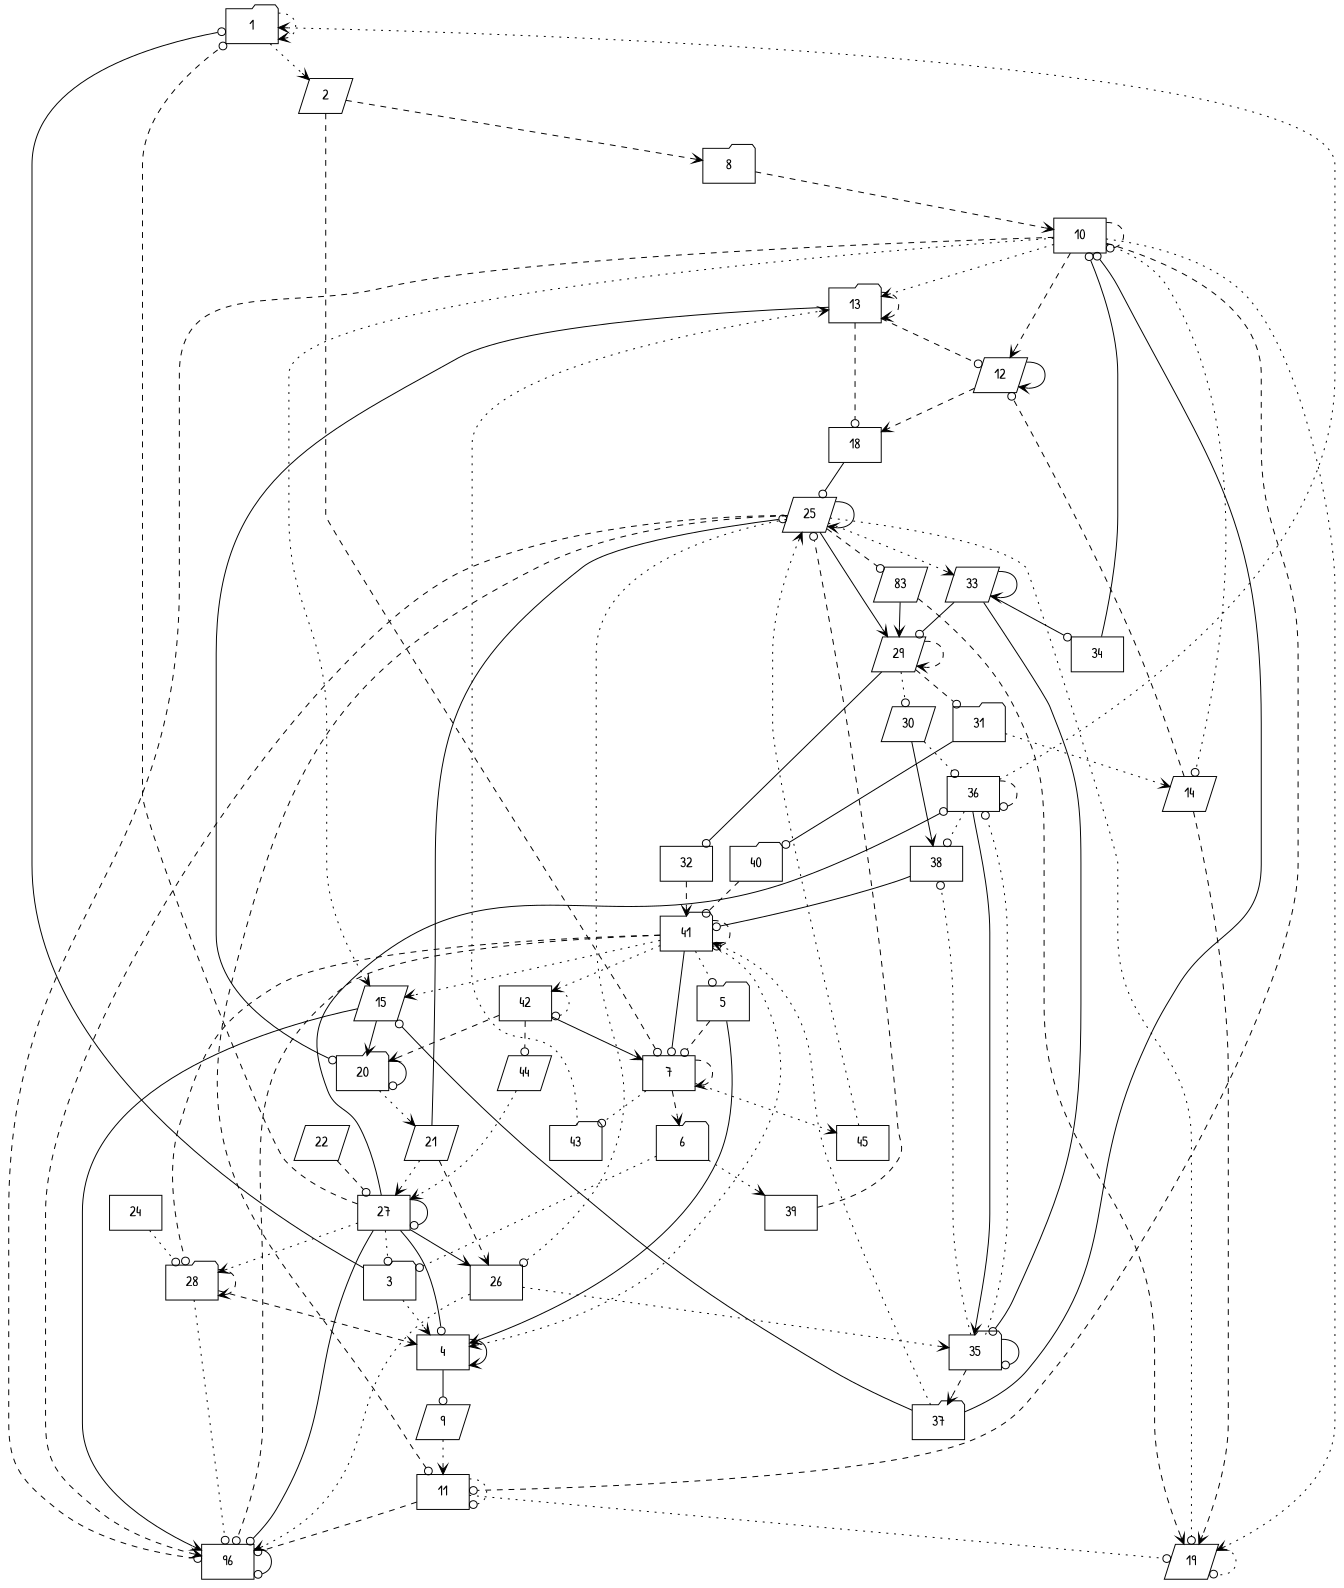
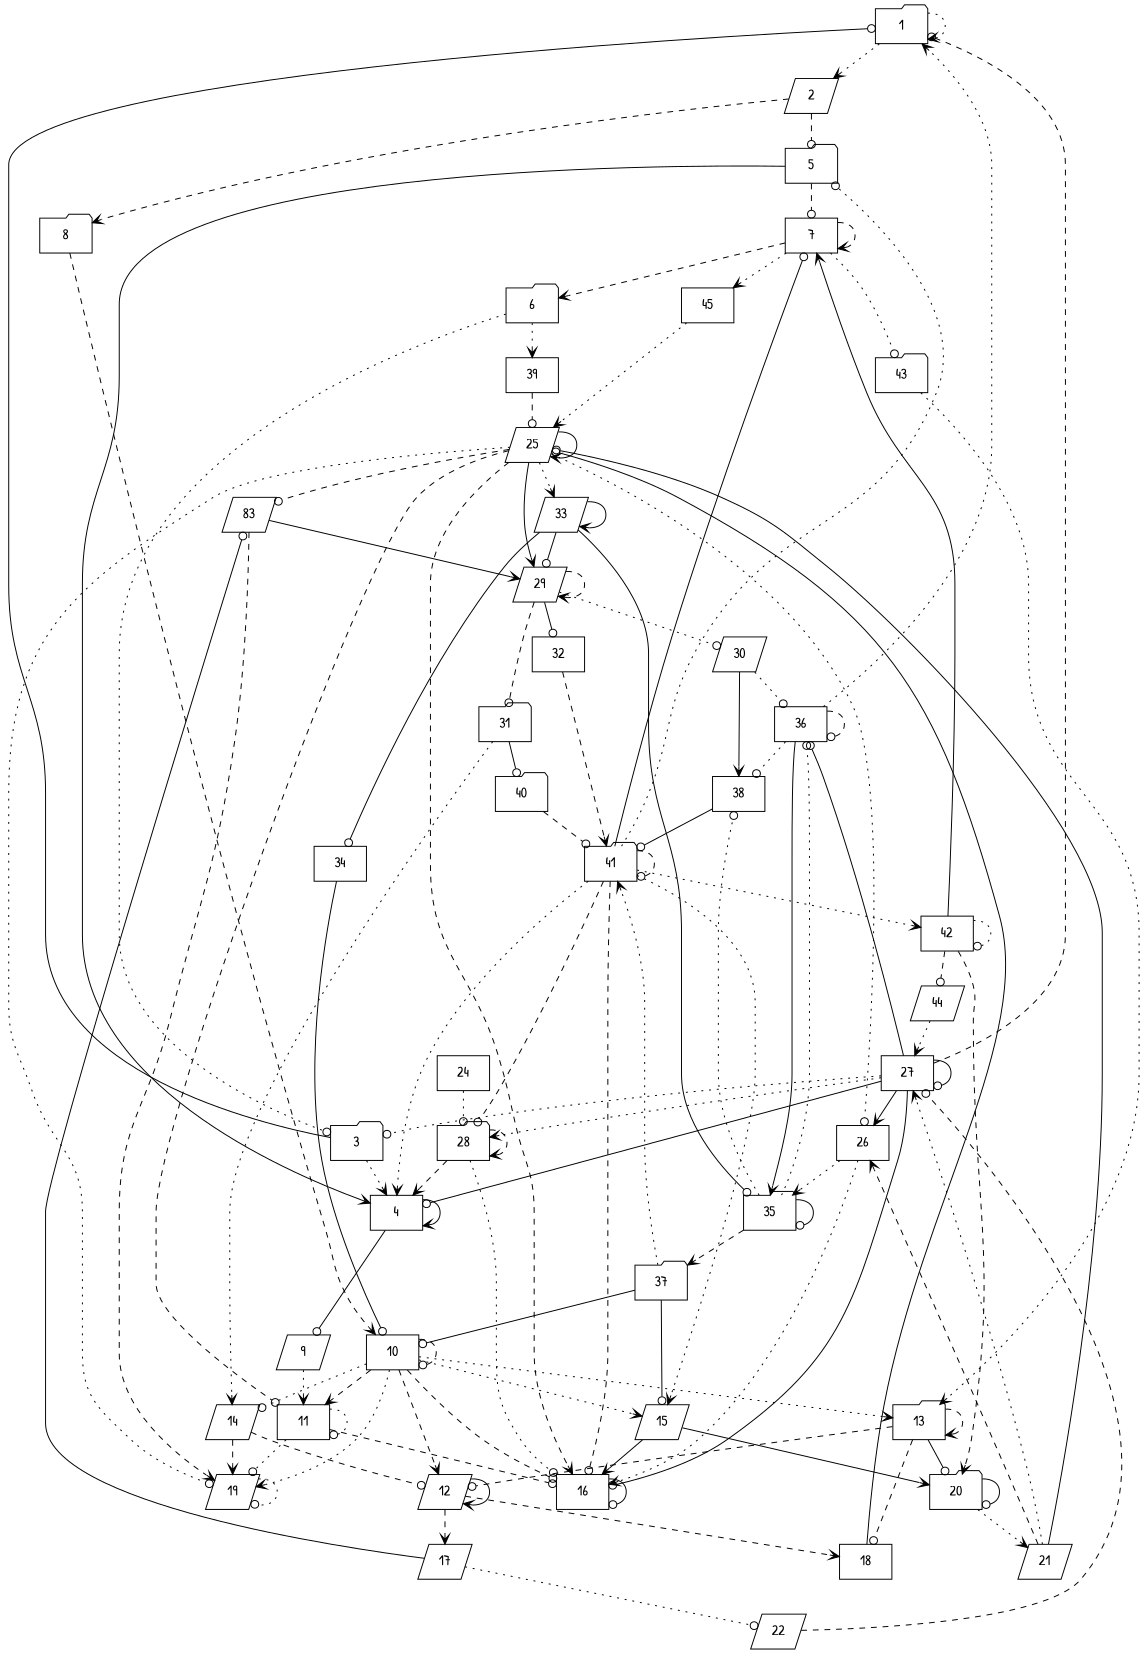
(384, 612) -> (811, 127)
(1247, 1041) -> (352, 1384)
(228, 1562) -> (583, 1492)
none -> (445, 1562)
